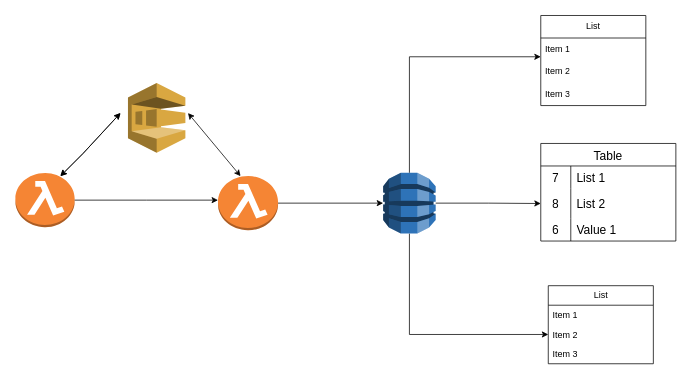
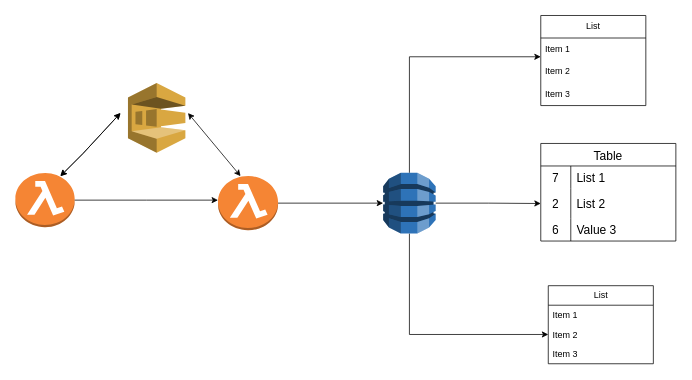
(555, 204) -> (555, 204)
(597, 230) -> (597, 230)
